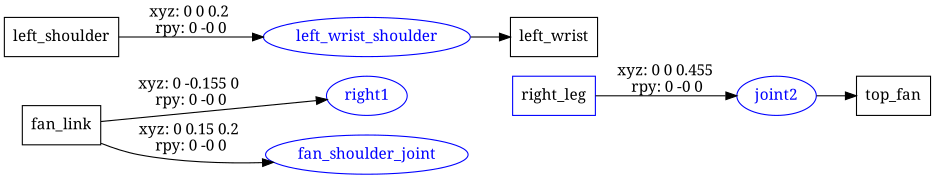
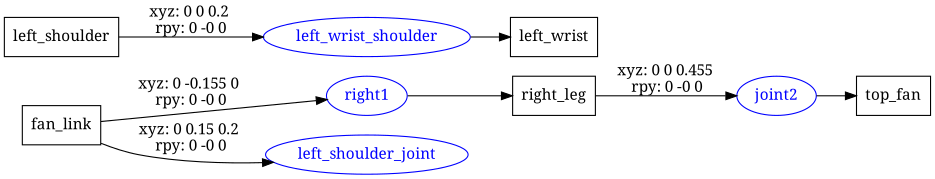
none -> (454, 96)
(554, 96) -> (554, 96)
(367, 155) -> (367, 155)
